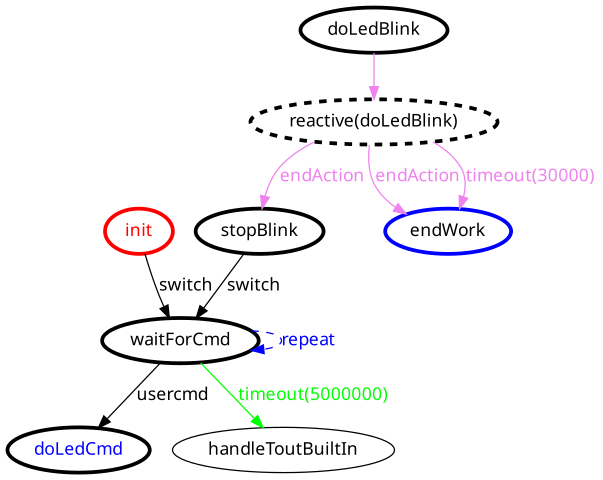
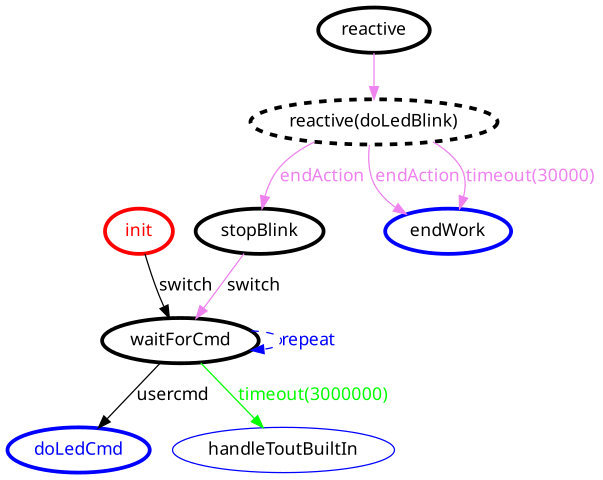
(374, 30) -> (374, 30)
(224, 281) -> (224, 281)
(314, 395) -> (314, 395)
(79, 450) -> (79, 450)
(283, 450) -> (283, 450)
